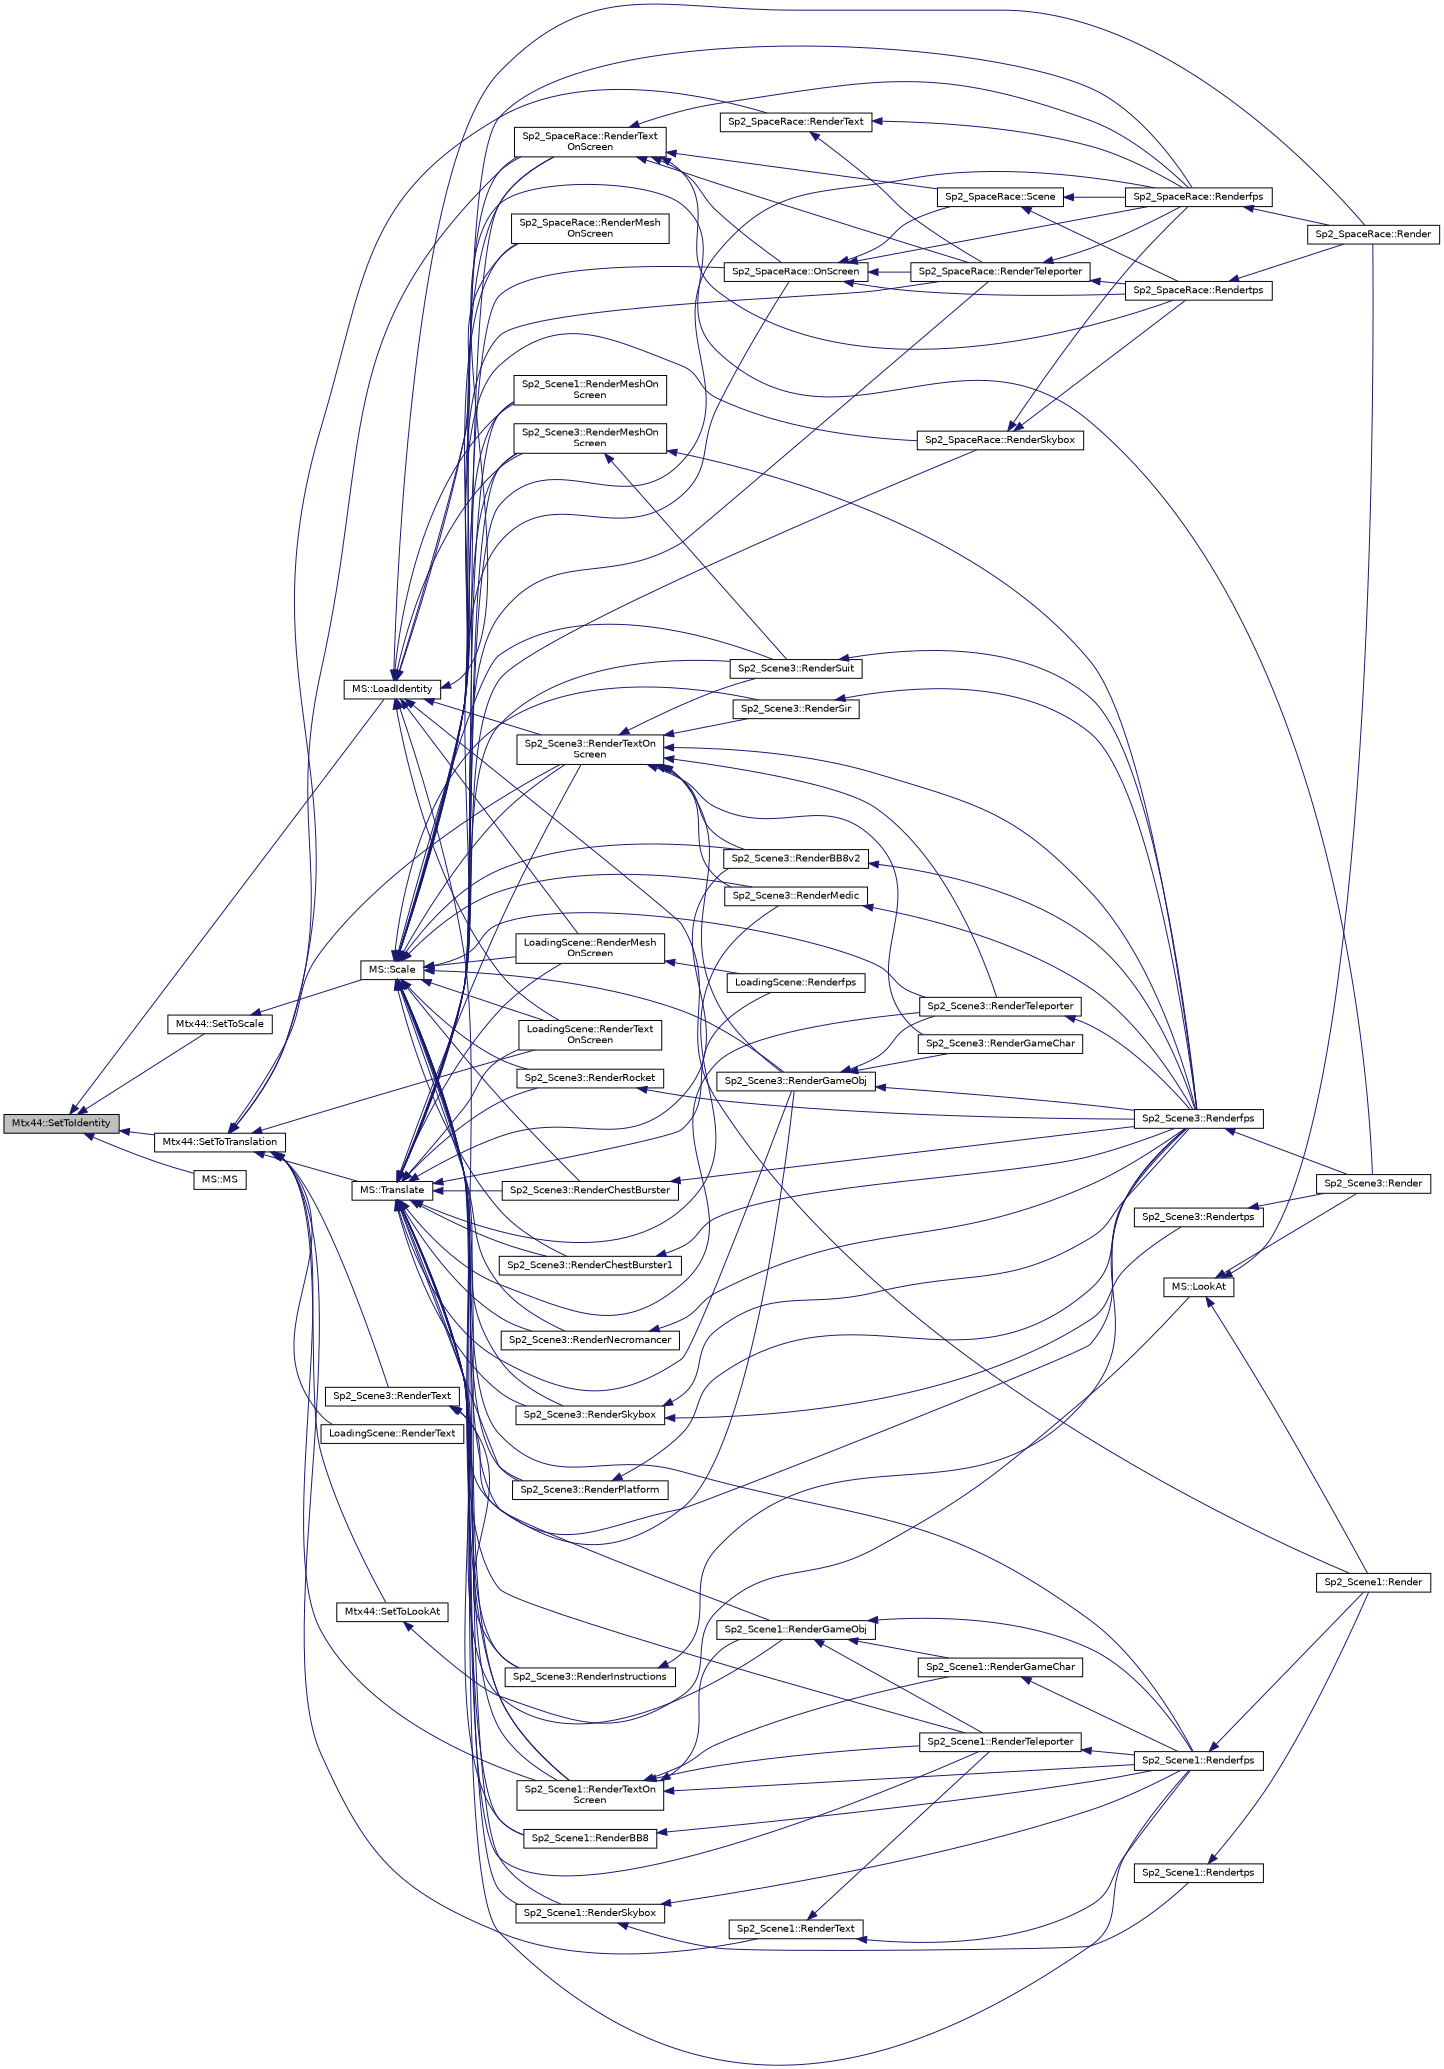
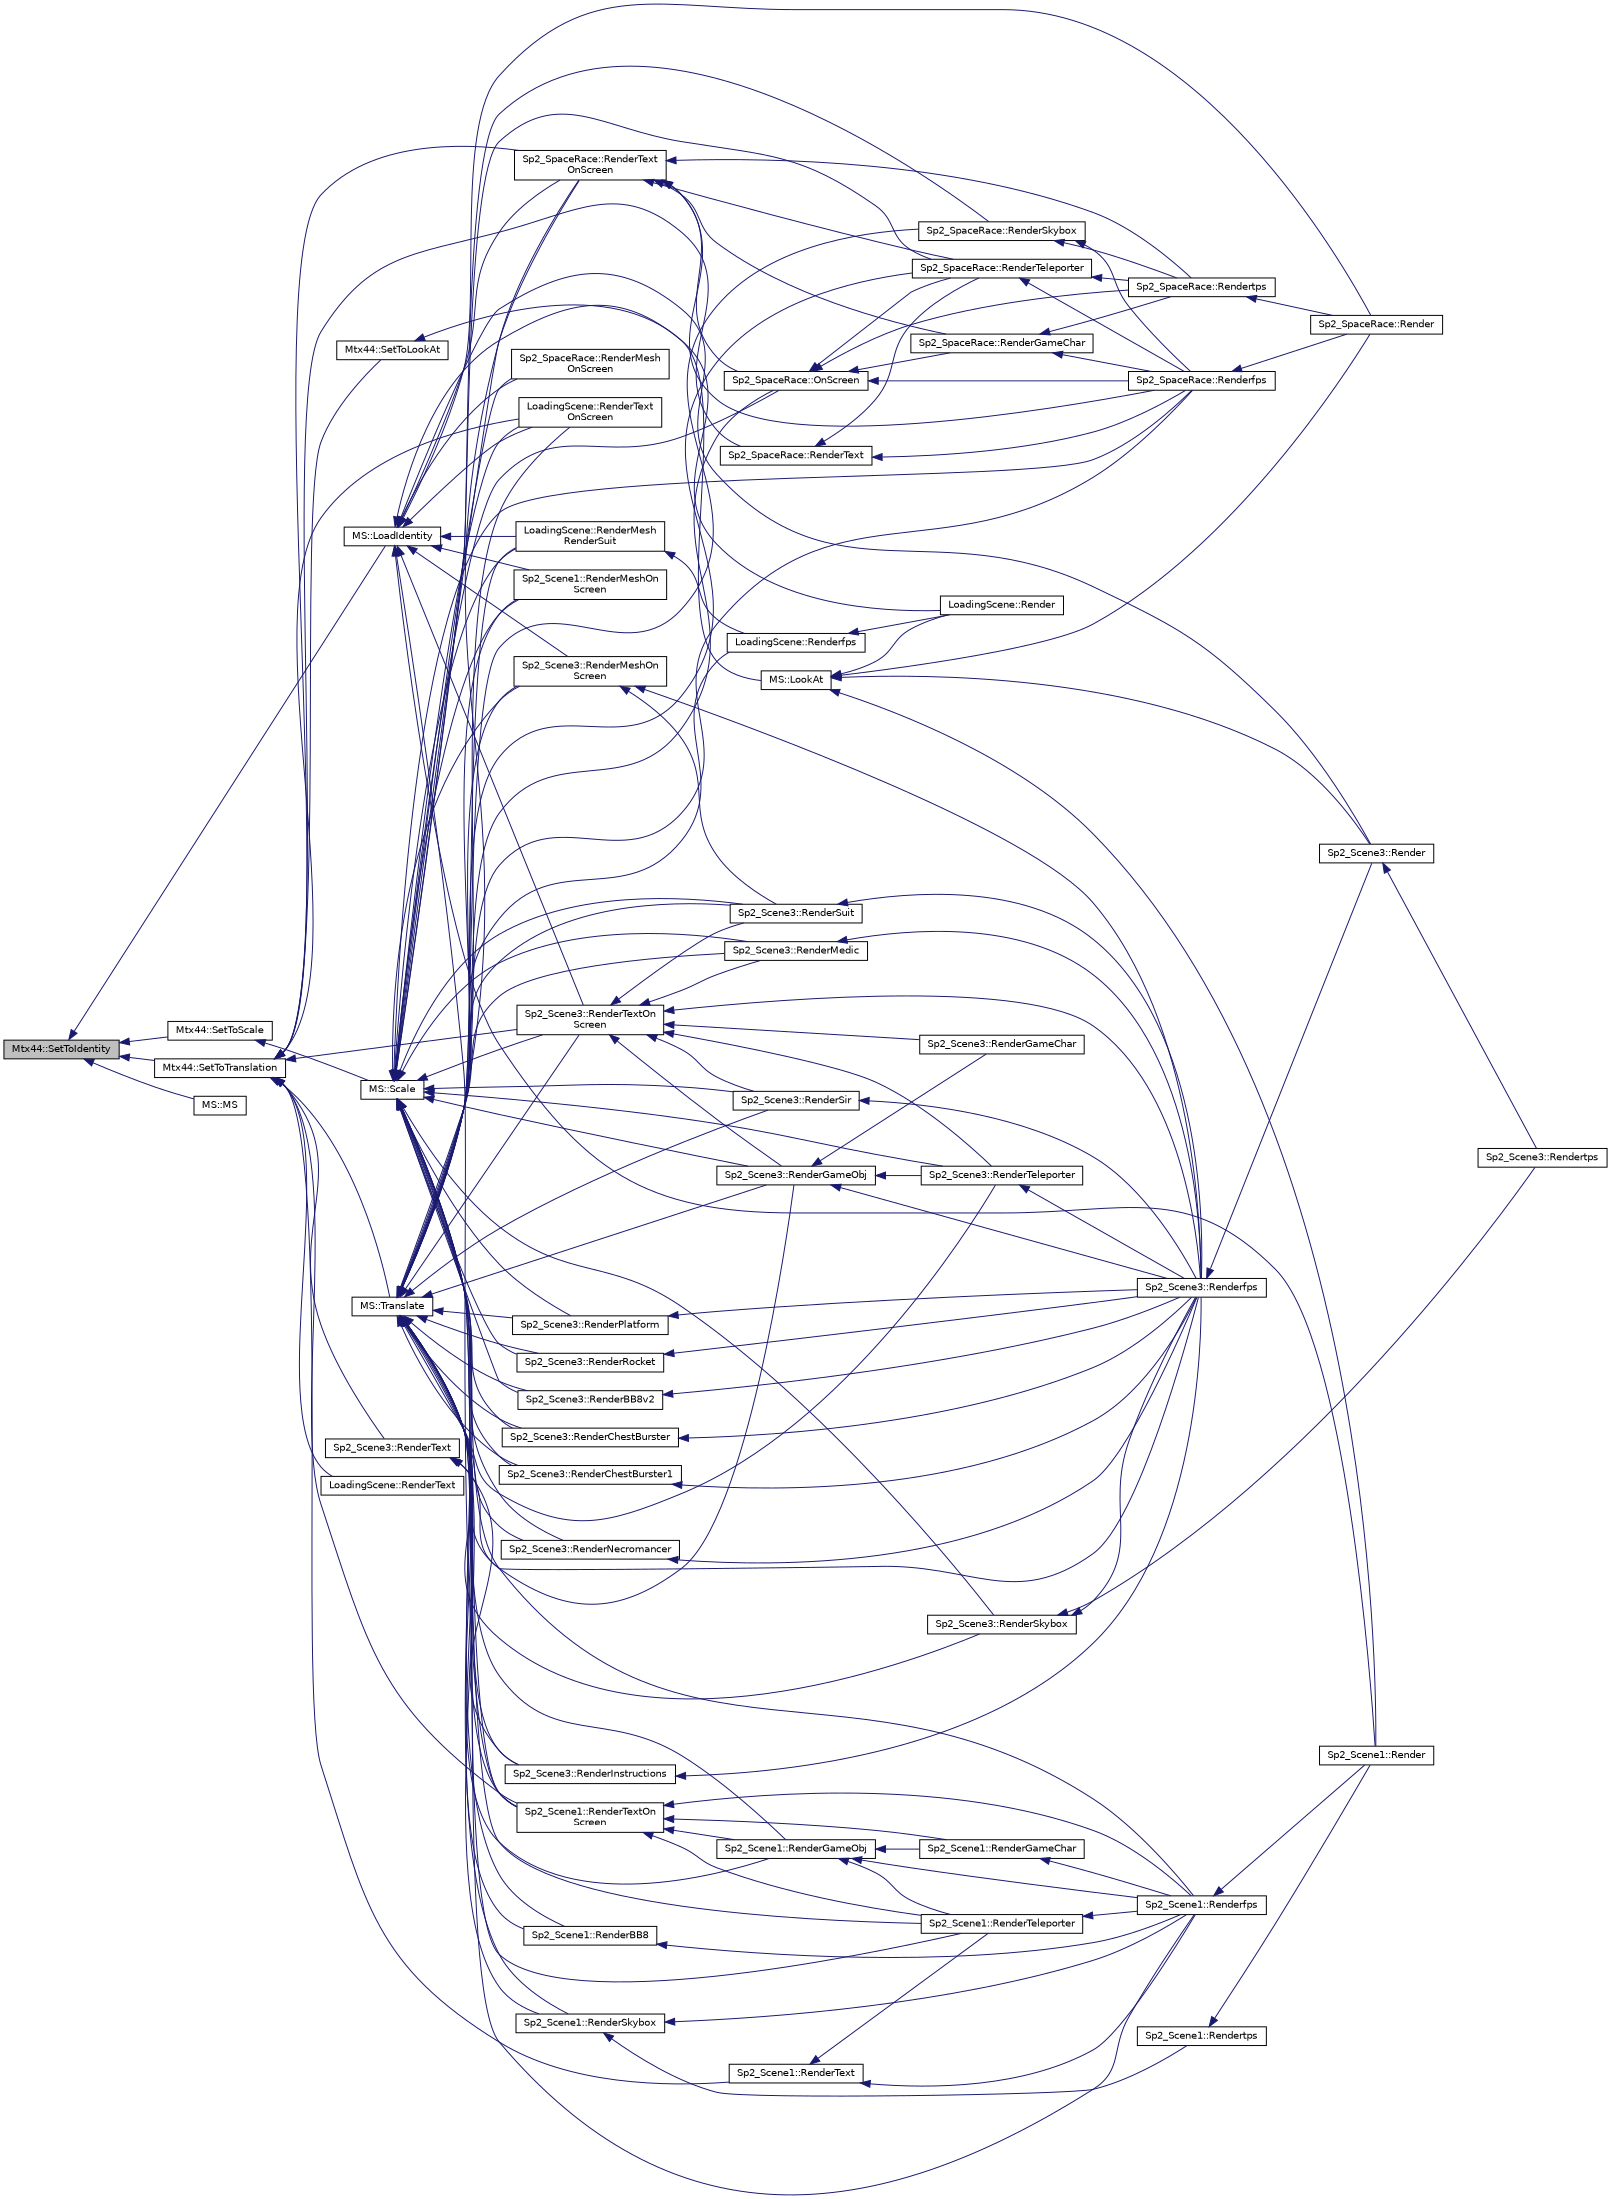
(1000, 197) -> (1002, 343)
none -> (1002, 605)
(716, 834) -> none
(590, 949) -> (590, 536)
none -> (582, 1186)
(1293, 1199) -> (1462, 1010)
